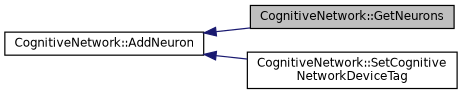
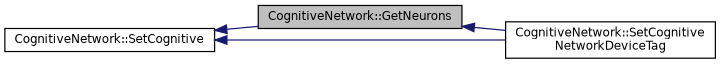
none -> (490, 29)
(104, 44) -> (110, 40)
